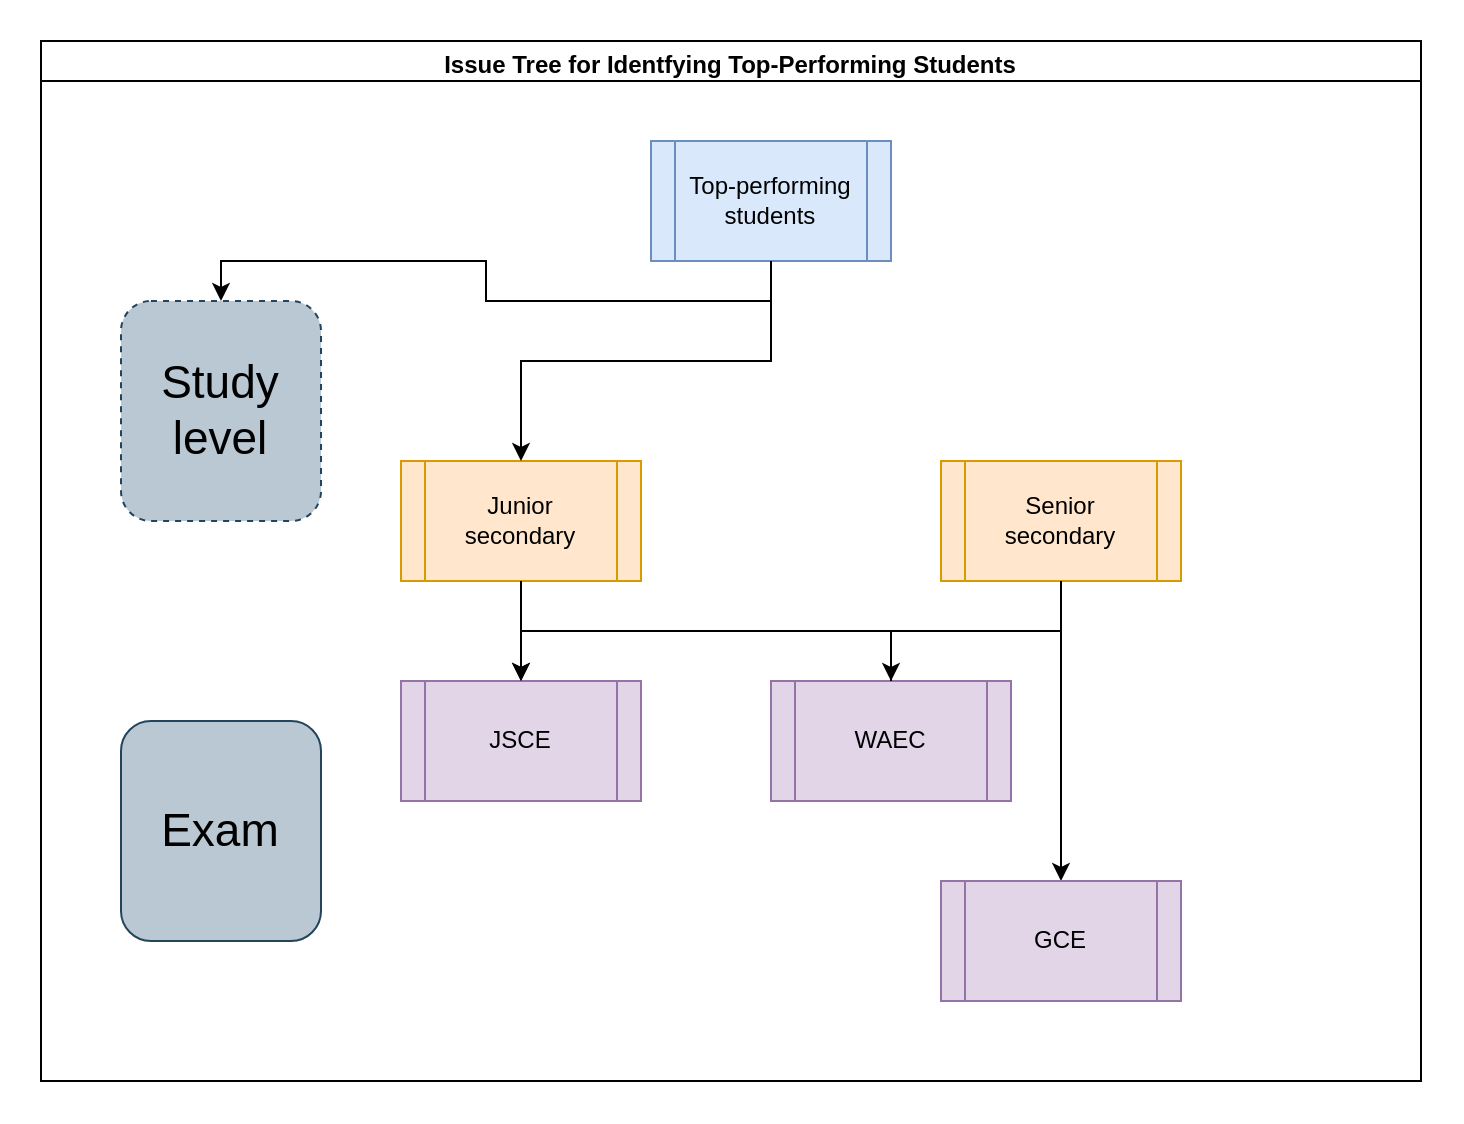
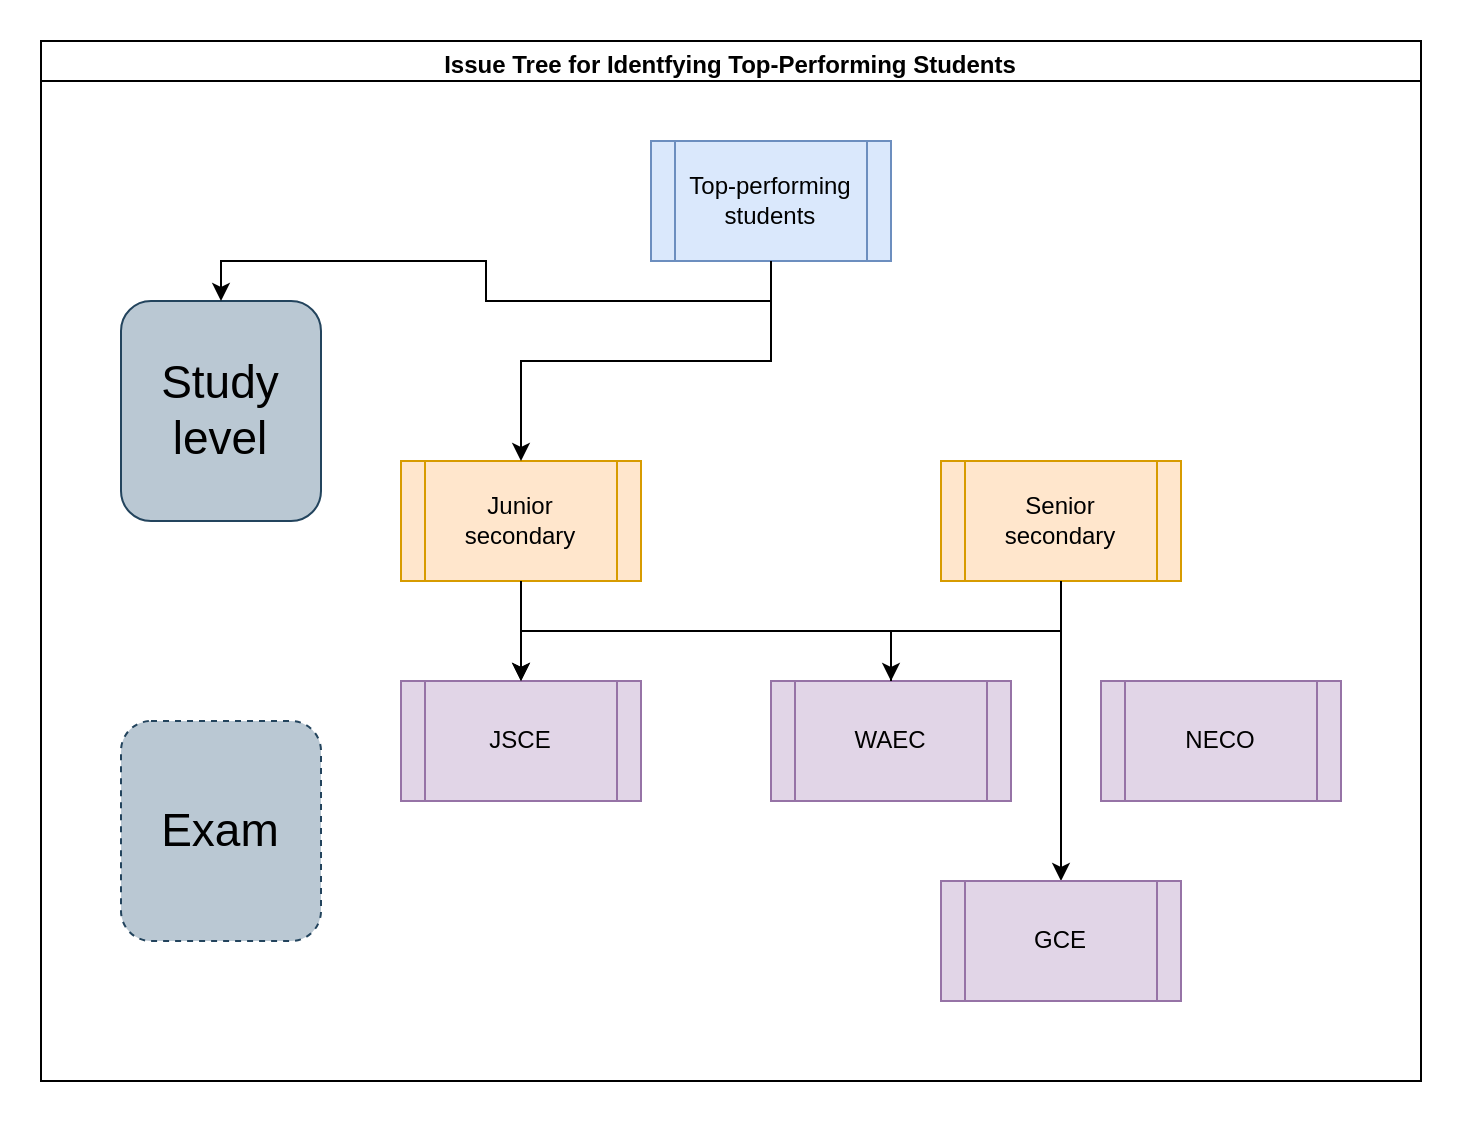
(221, 411) -> (221, 411)
none -> (1221, 741)
(221, 831) -> (221, 831)
